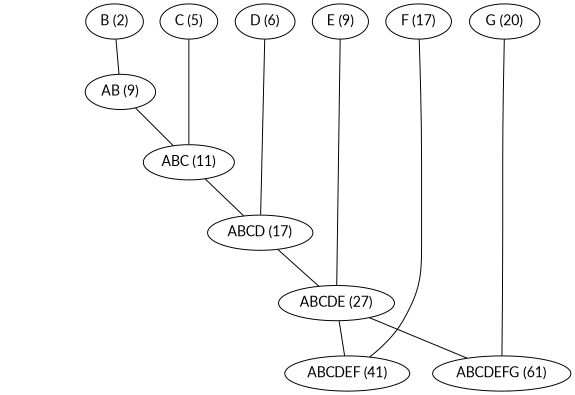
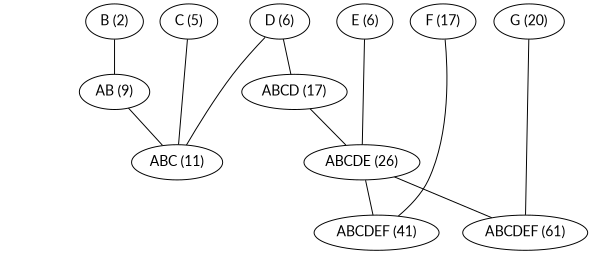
(340, 22) -> (365, 22)
(224, 197) -> (222, 89)
(337, 303) -> (362, 162)
(502, 374) -> (525, 233)
